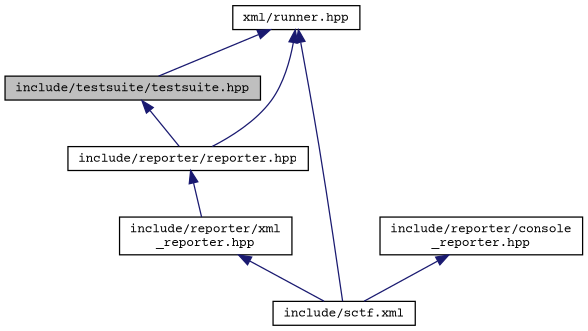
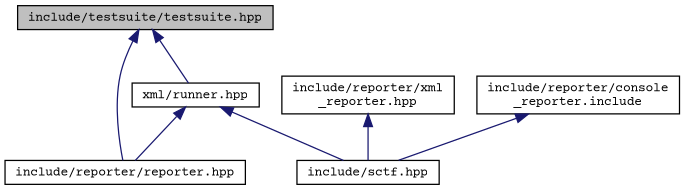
(209, 55) -> (174, 62)
(198, 200) -> none
(481, 236) -> (578, 95)
(344, 313) -> (368, 172)
